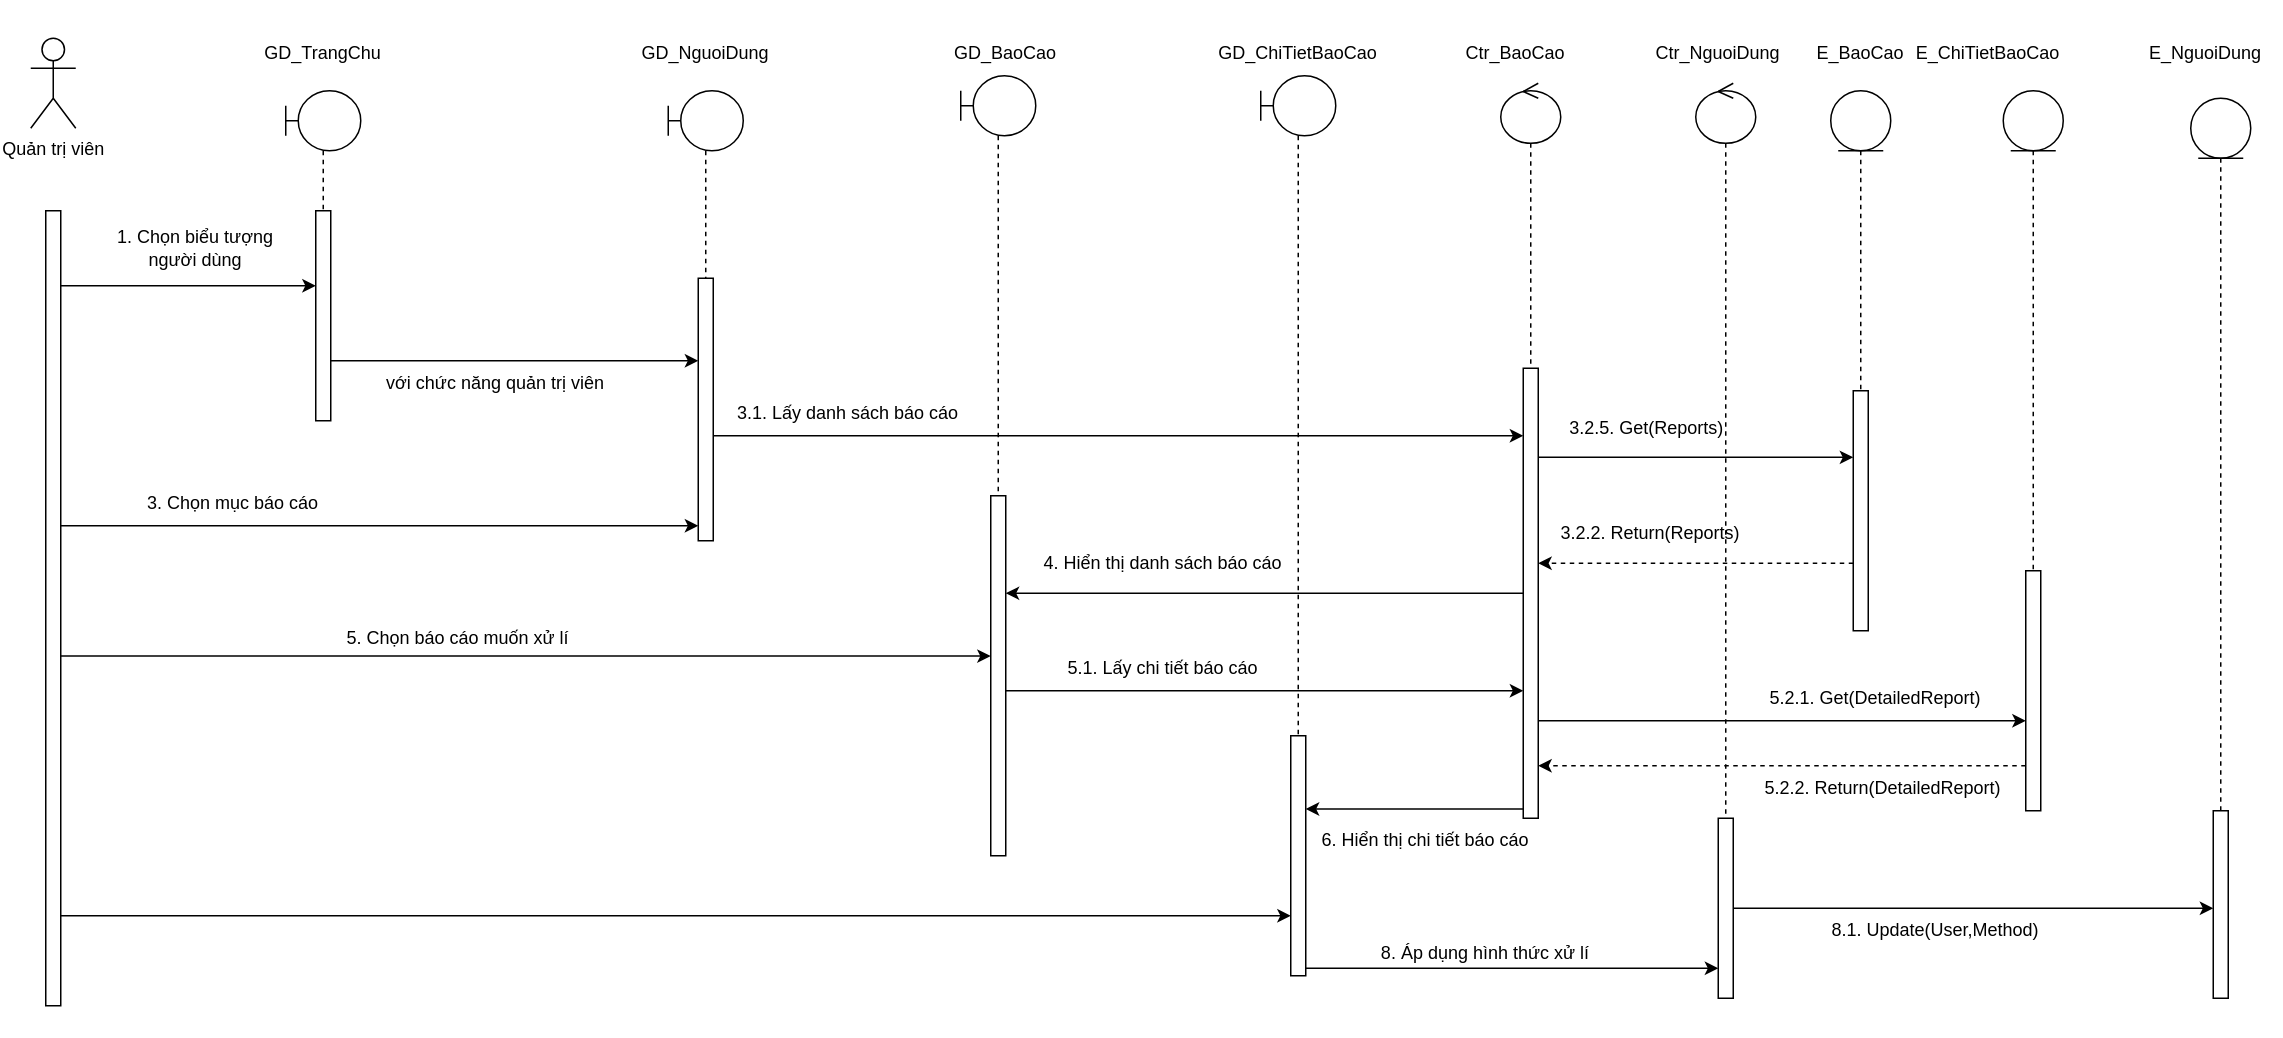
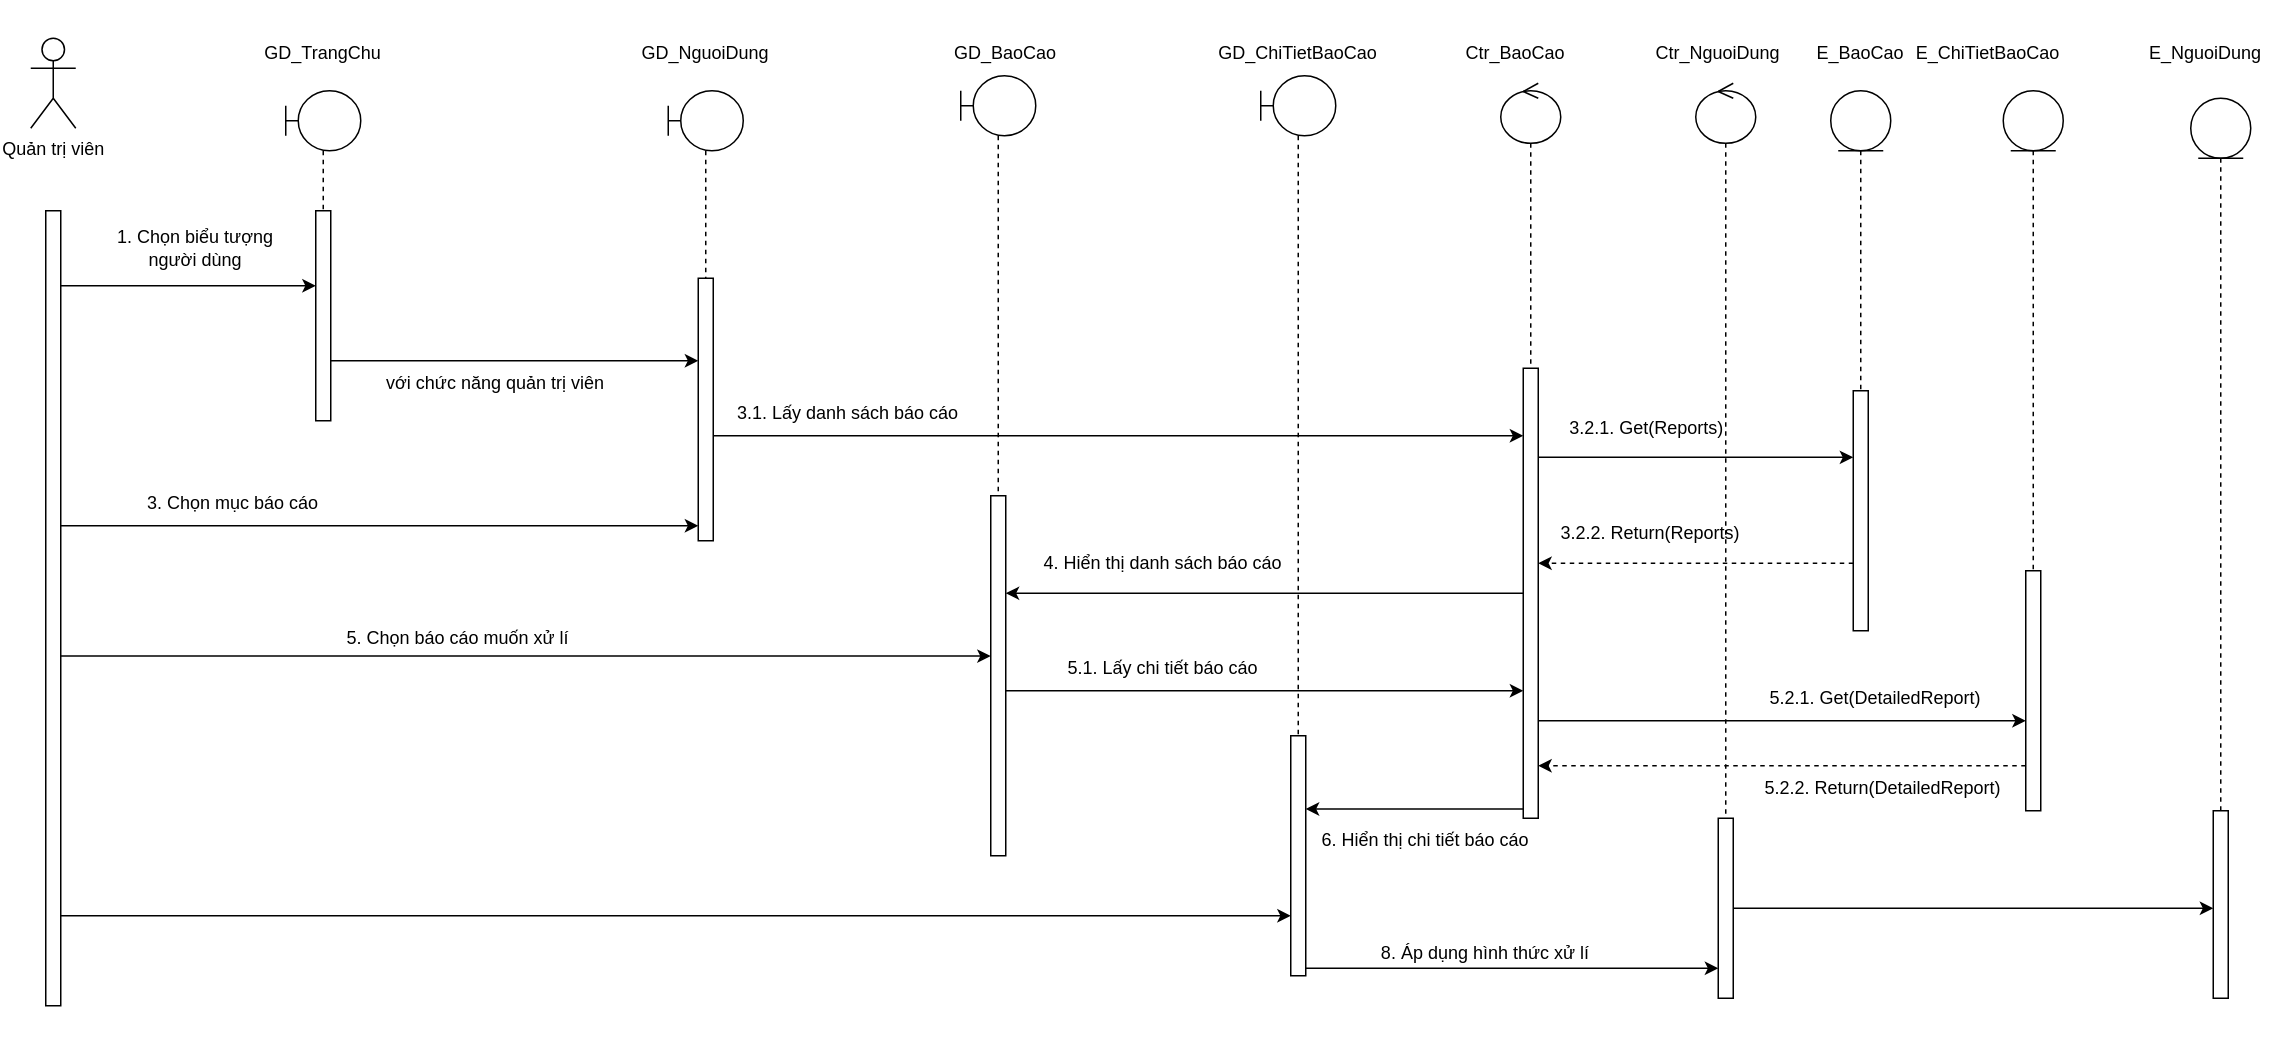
(1647, 428) -> (1647, 428)
(1936, 931) -> none
